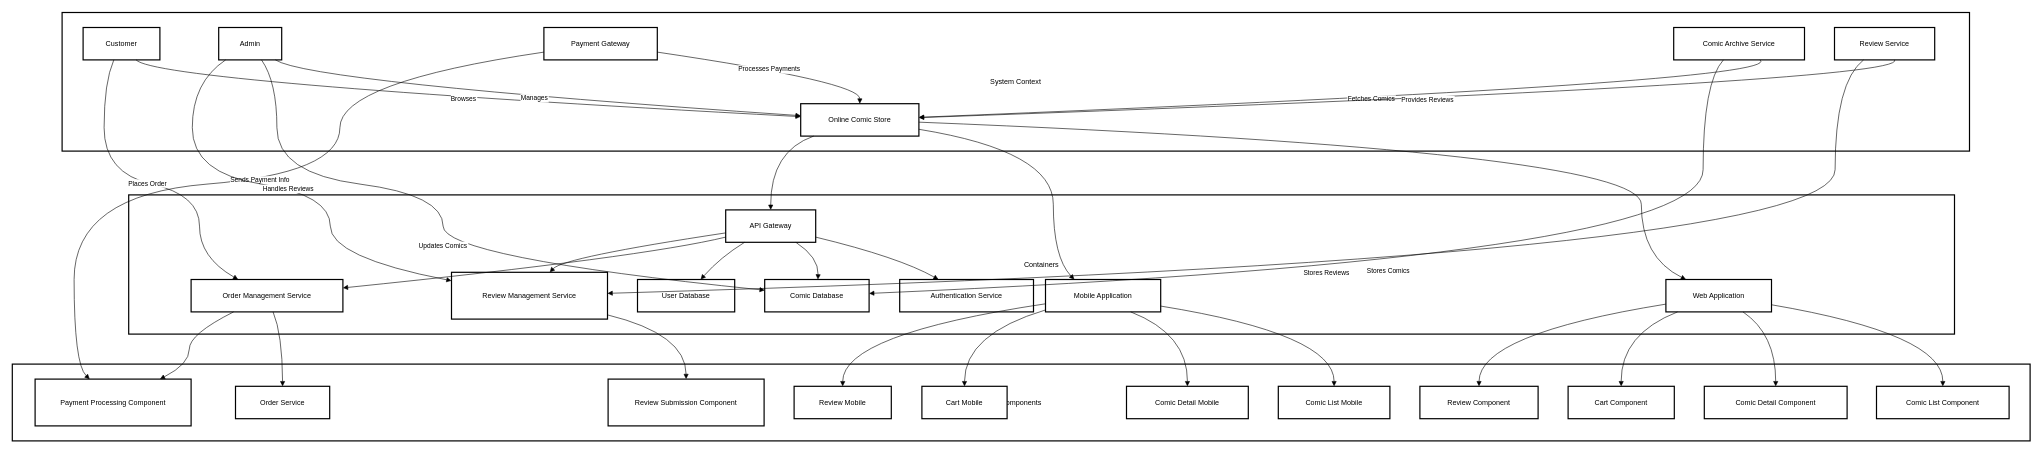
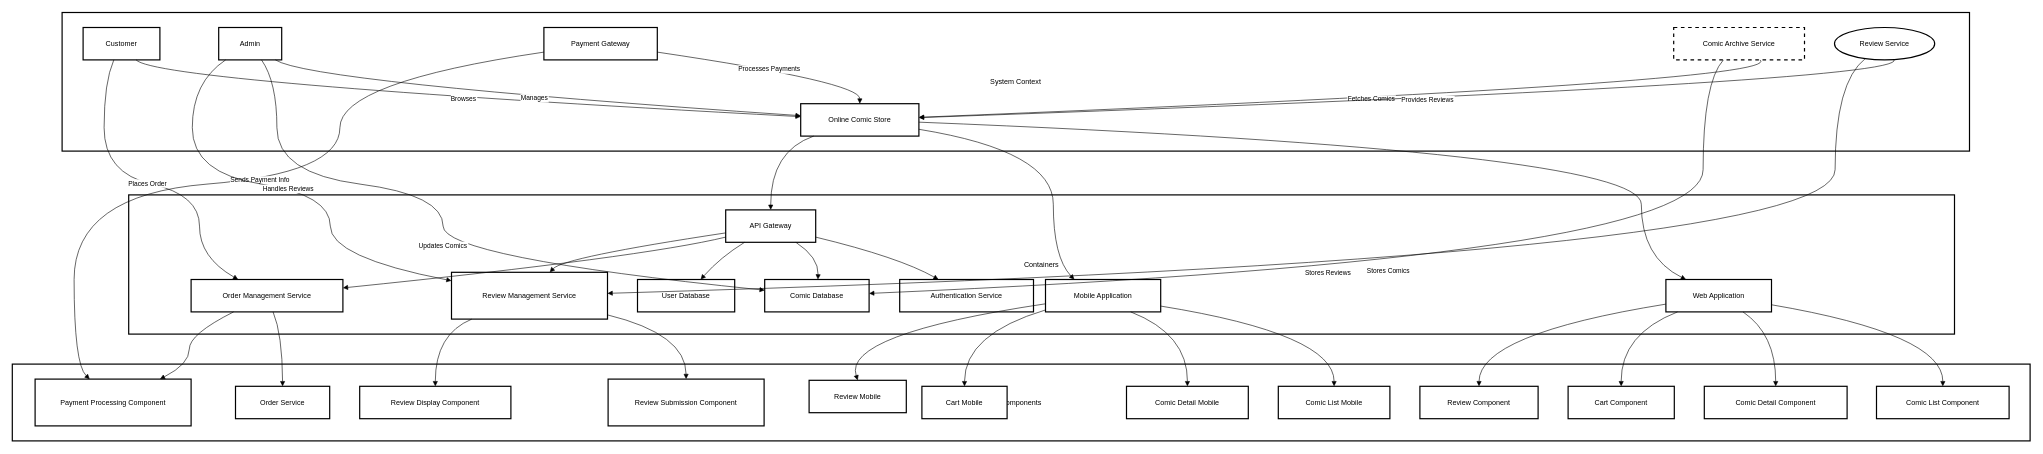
(1739, 44) -> (1739, 44)
(1885, 44) -> (1885, 44)
none -> (442, 348)
none -> (435, 402)
(843, 402) -> (858, 396)
